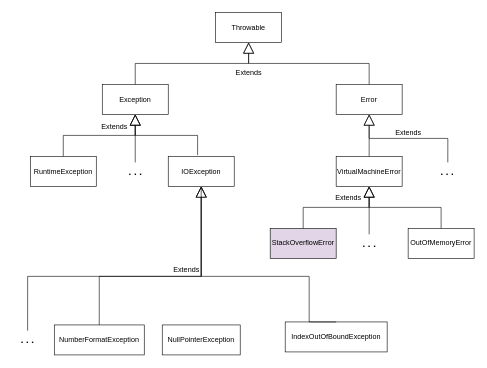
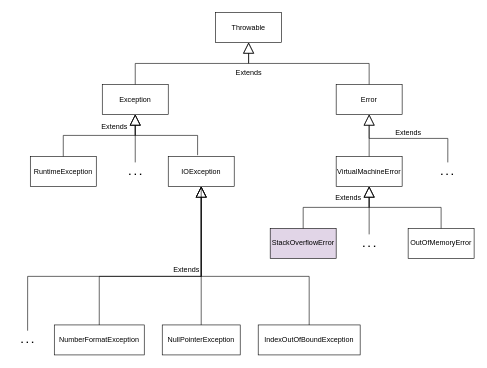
none -> (201, 302)
(336, 337) -> (309, 340)
